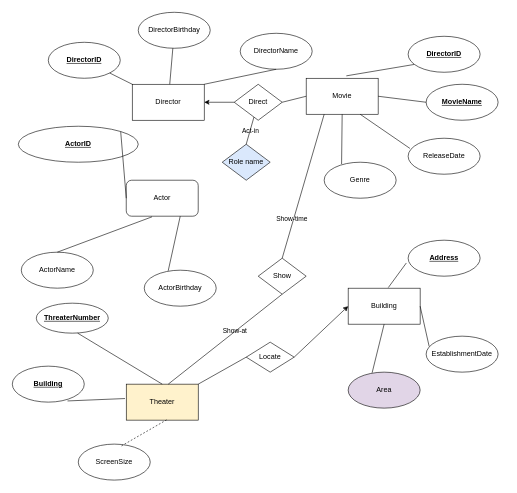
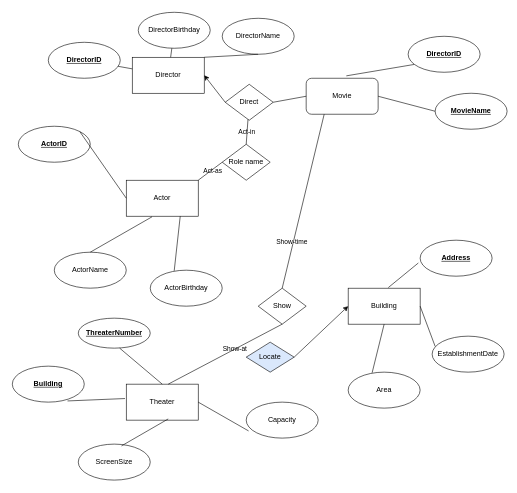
(276, 51) -> (258, 36)
(342, 96) -> (342, 96)
(168, 102) -> (168, 75)
(258, 102) -> (249, 102)
(462, 102) -> (471, 111)
(385, 131) -> none
(342, 140) -> none
(78, 144) -> (54, 144)
(444, 156) -> none
(246, 162) -> (246, 162)
none -> (210, 171)
(360, 180) -> none
(162, 198) -> (162, 198)
(444, 258) -> (456, 258)
(57, 270) -> (90, 270)
(282, 276) -> (282, 306)
(180, 288) -> (186, 288)
(72, 318) -> (114, 333)
(462, 354) -> (468, 354)
(270, 357) -> (270, 357)
(222, 371) -> none
(384, 390) -> (384, 390)
(162, 402) -> (162, 402)
none -> (223, 417)
none -> (282, 420)
(147, 432) -> (147, 432)
